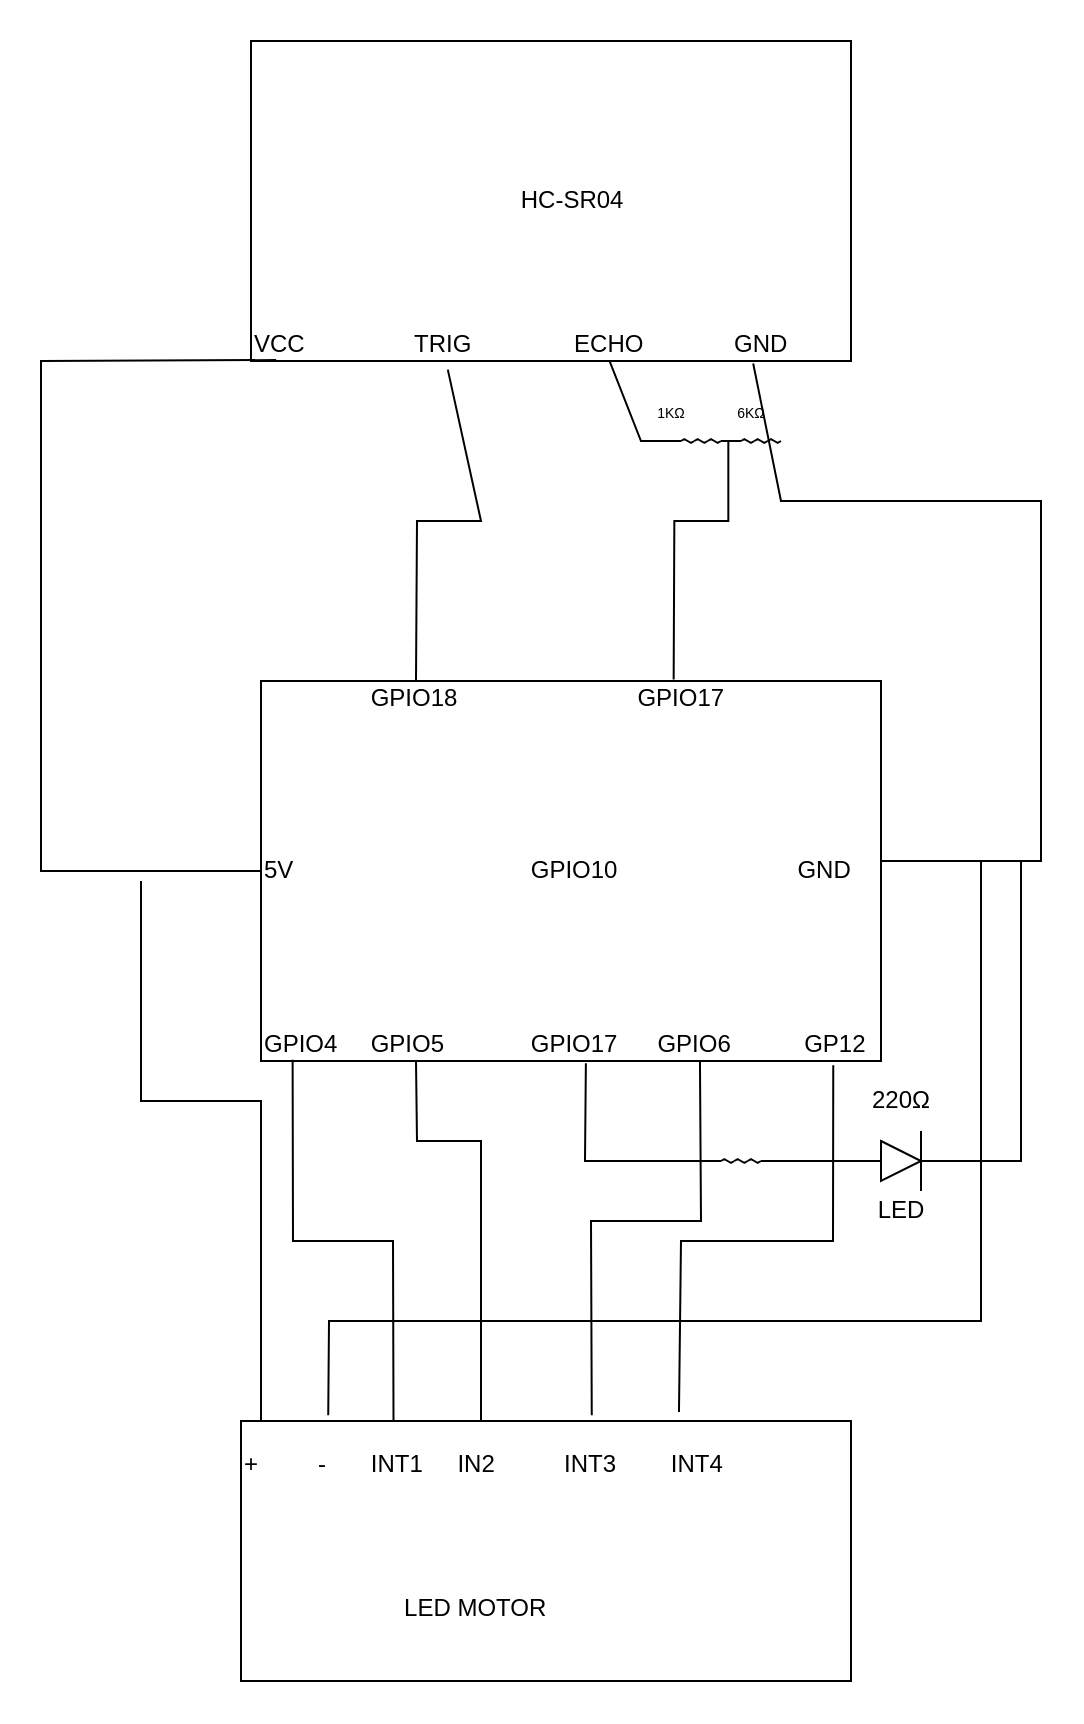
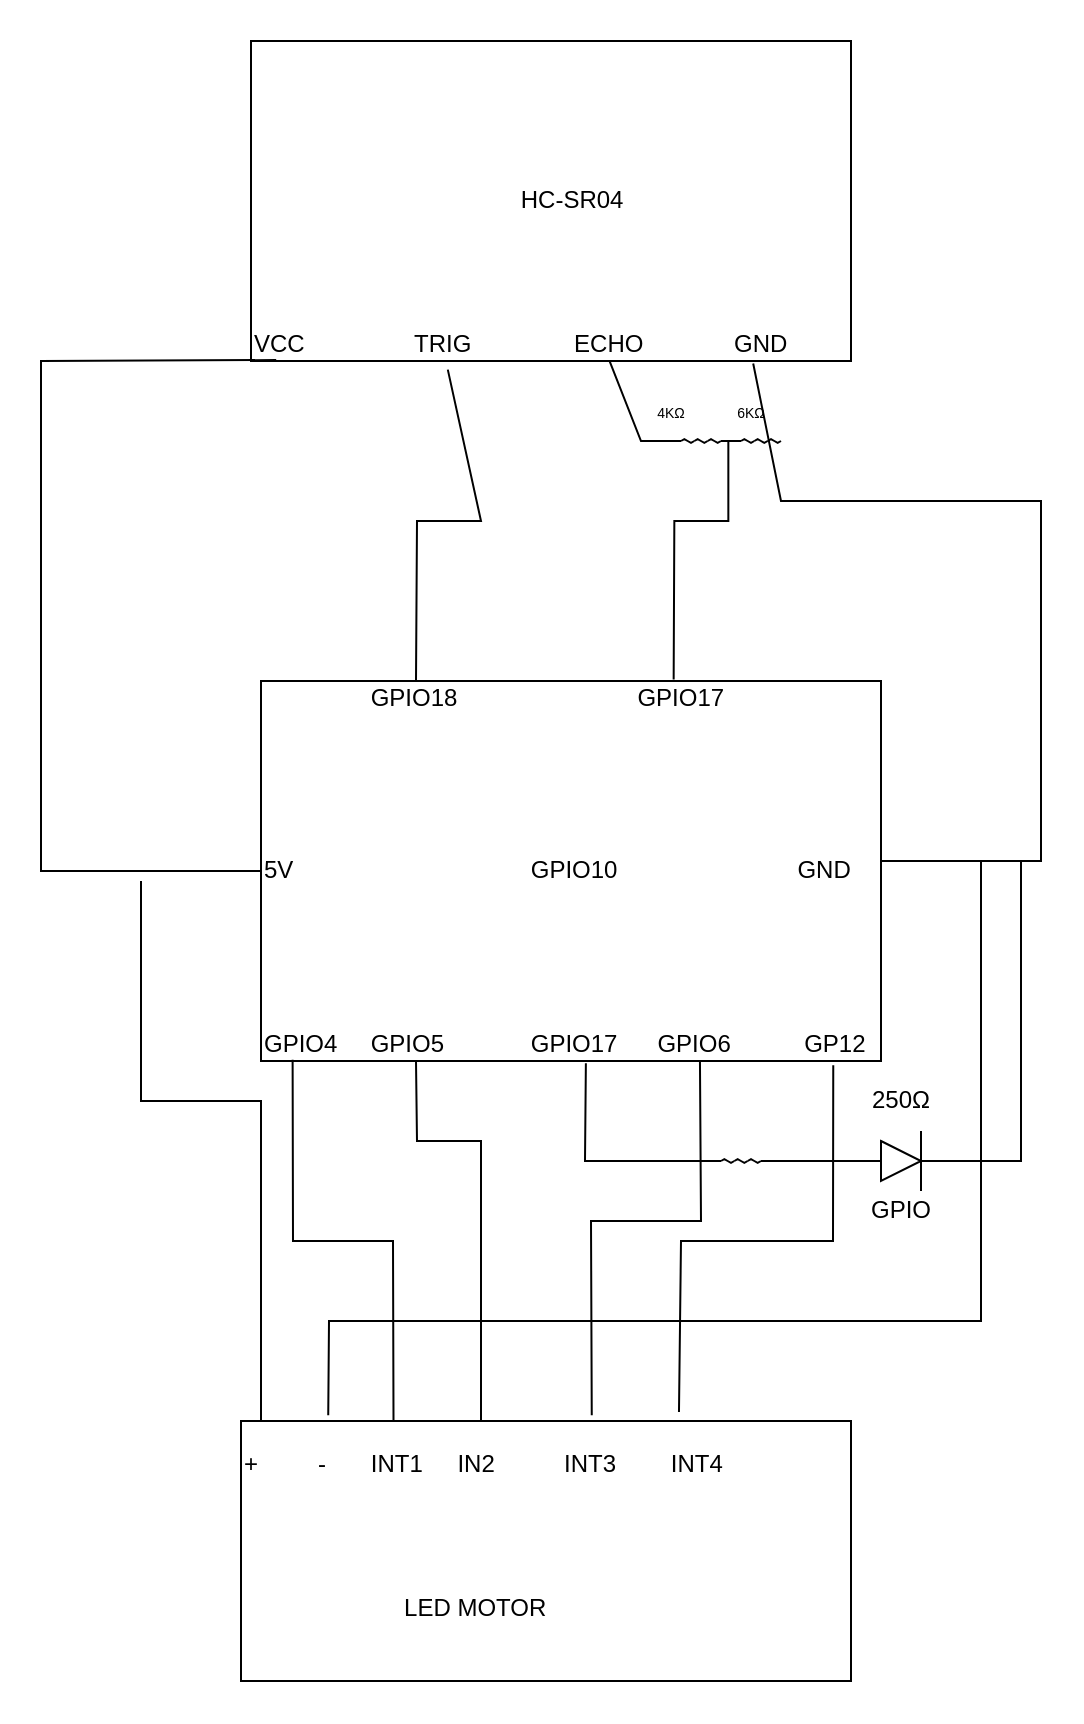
(672, 411) -> (672, 411)
(902, 1101) -> (902, 1101)
(902, 1211) -> (902, 1211)
